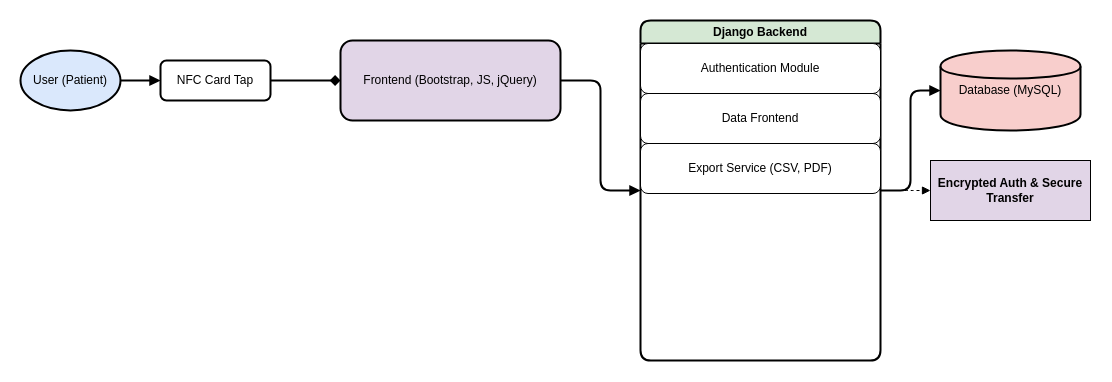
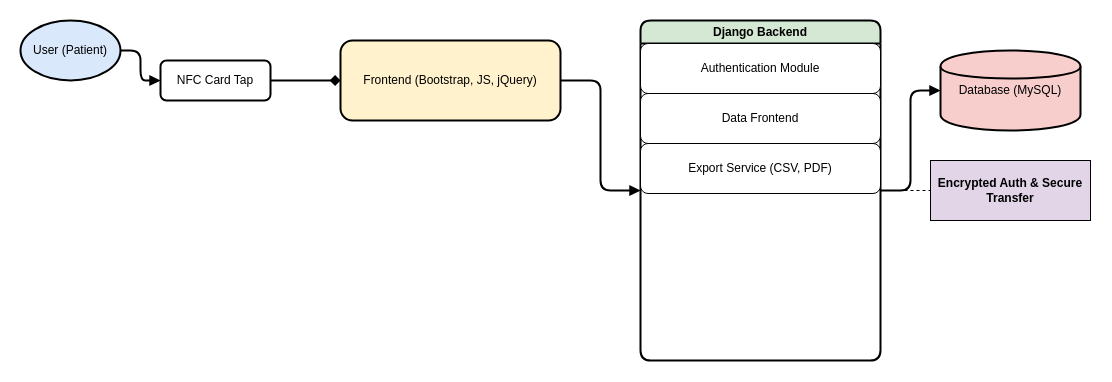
(71, 81) -> (71, 51)
(451, 81) -> (451, 81)
(921, 191) -> (924, 191)
